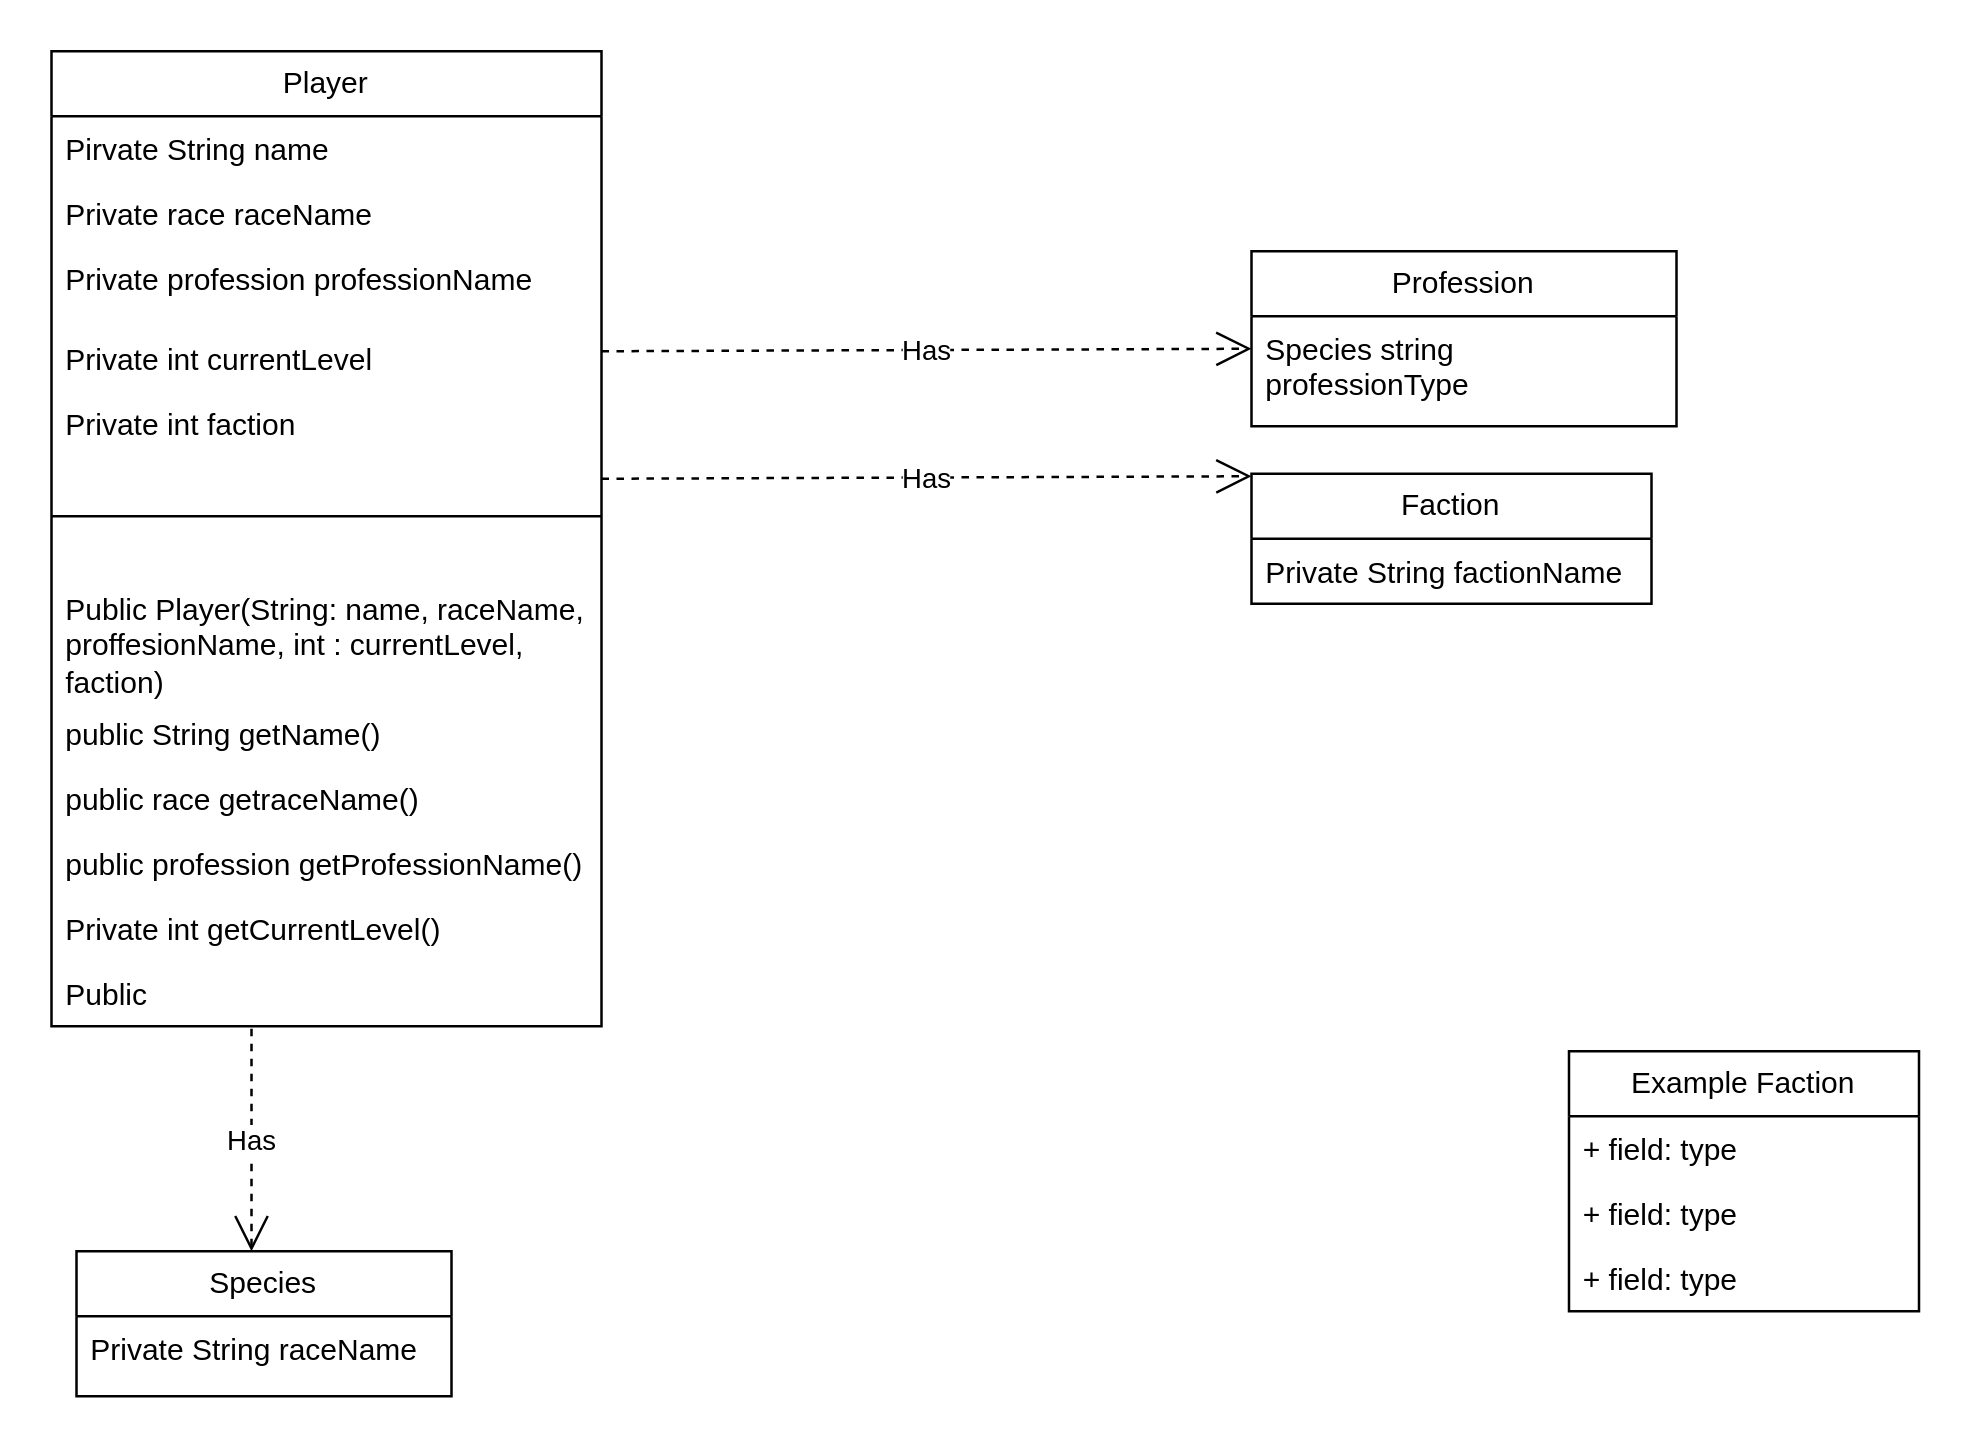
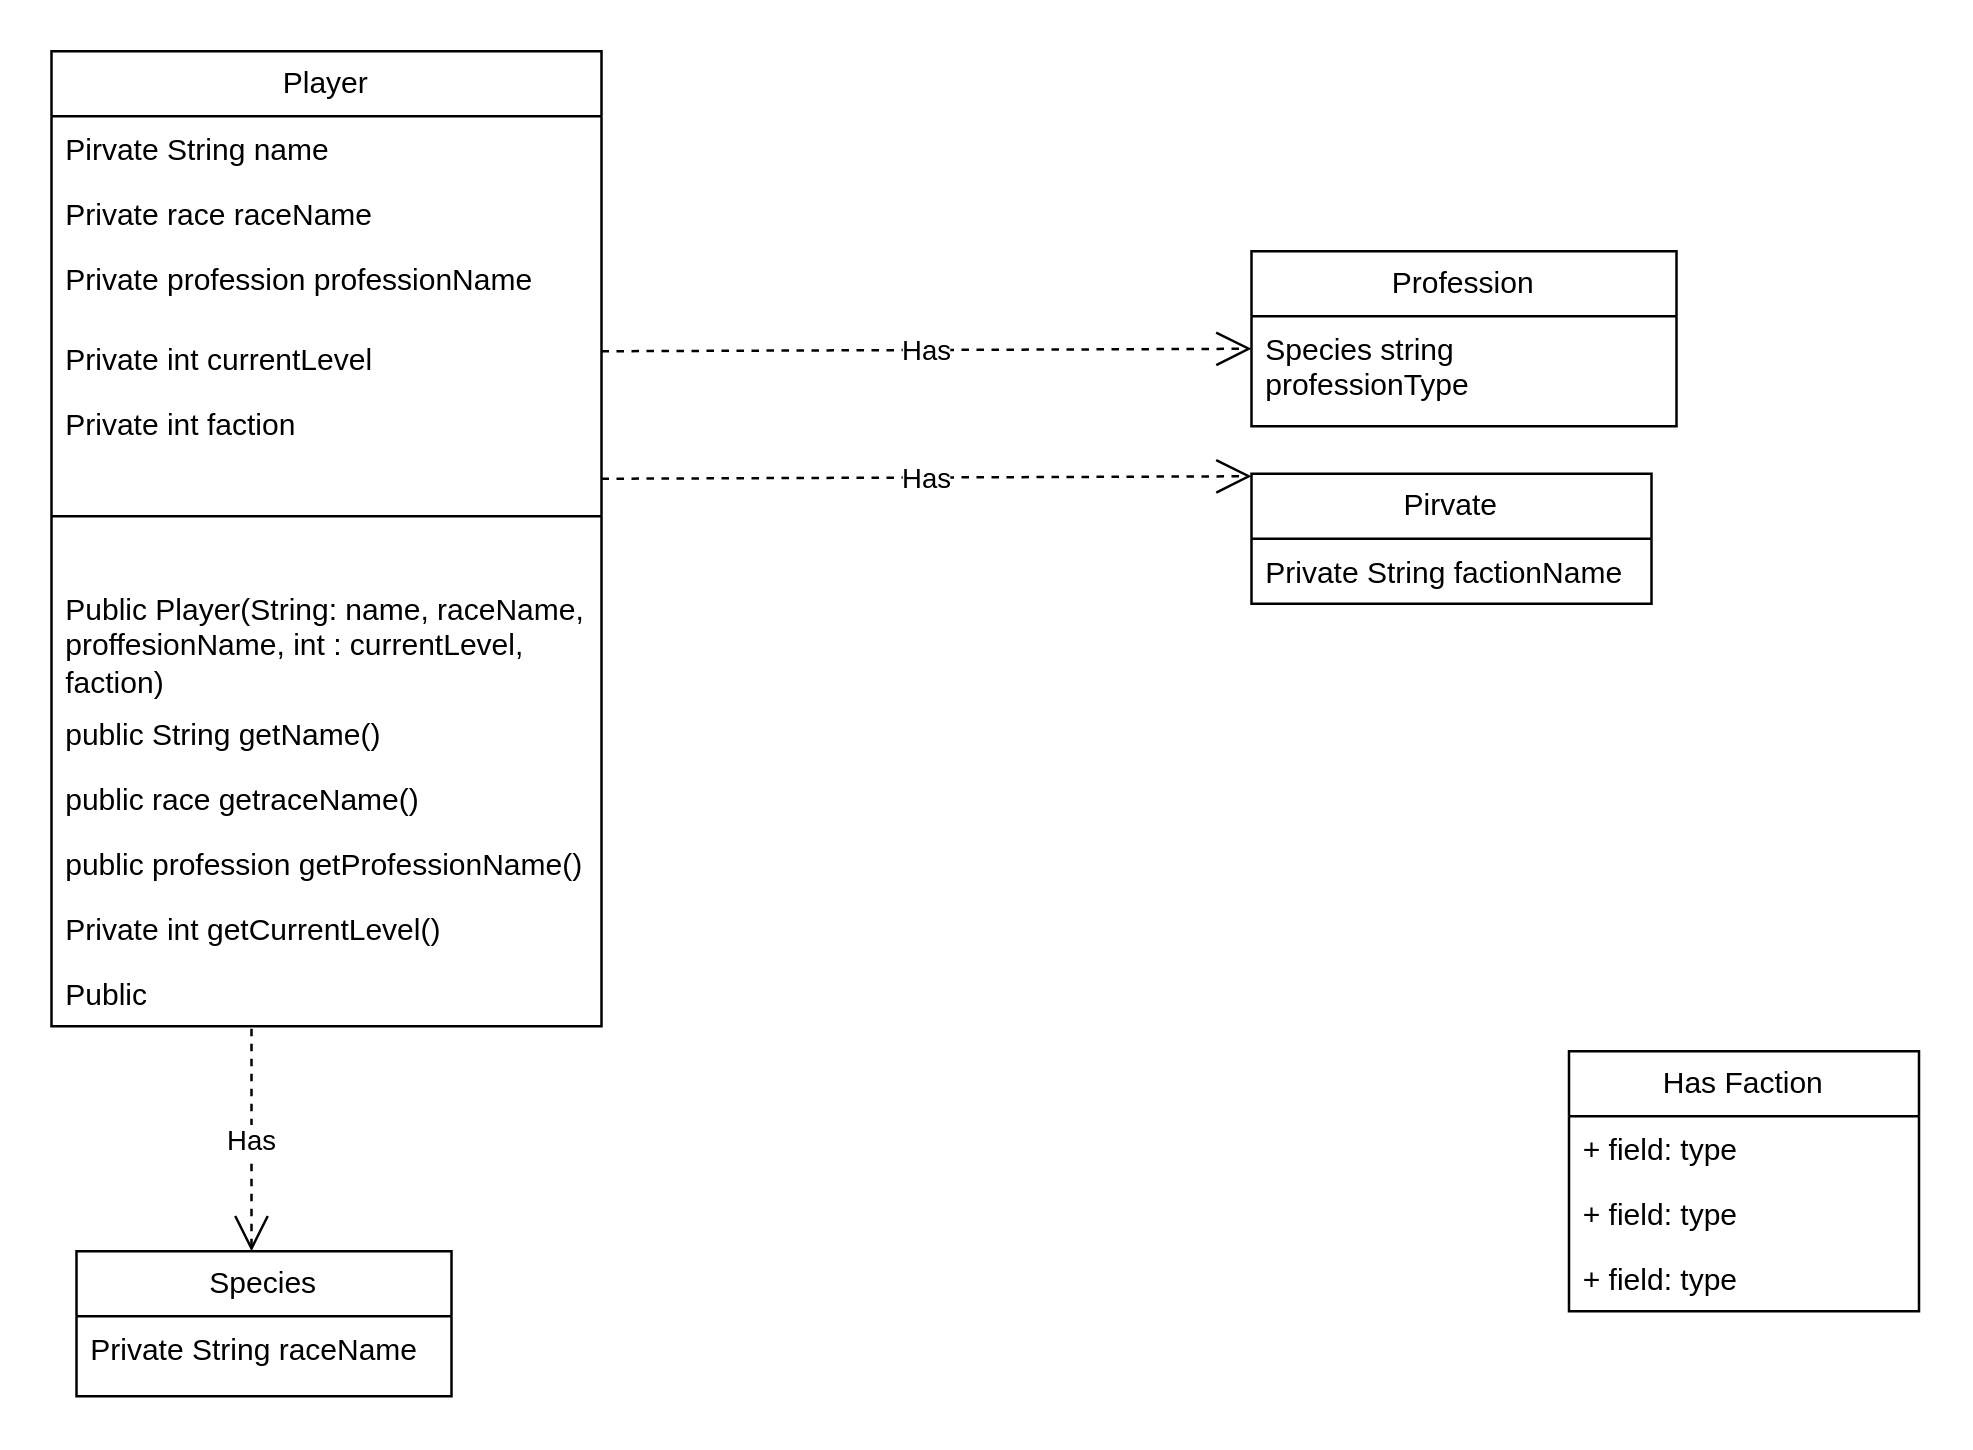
(1451, 506) -> (1451, 506)
(1744, 1084) -> (1744, 1084)
